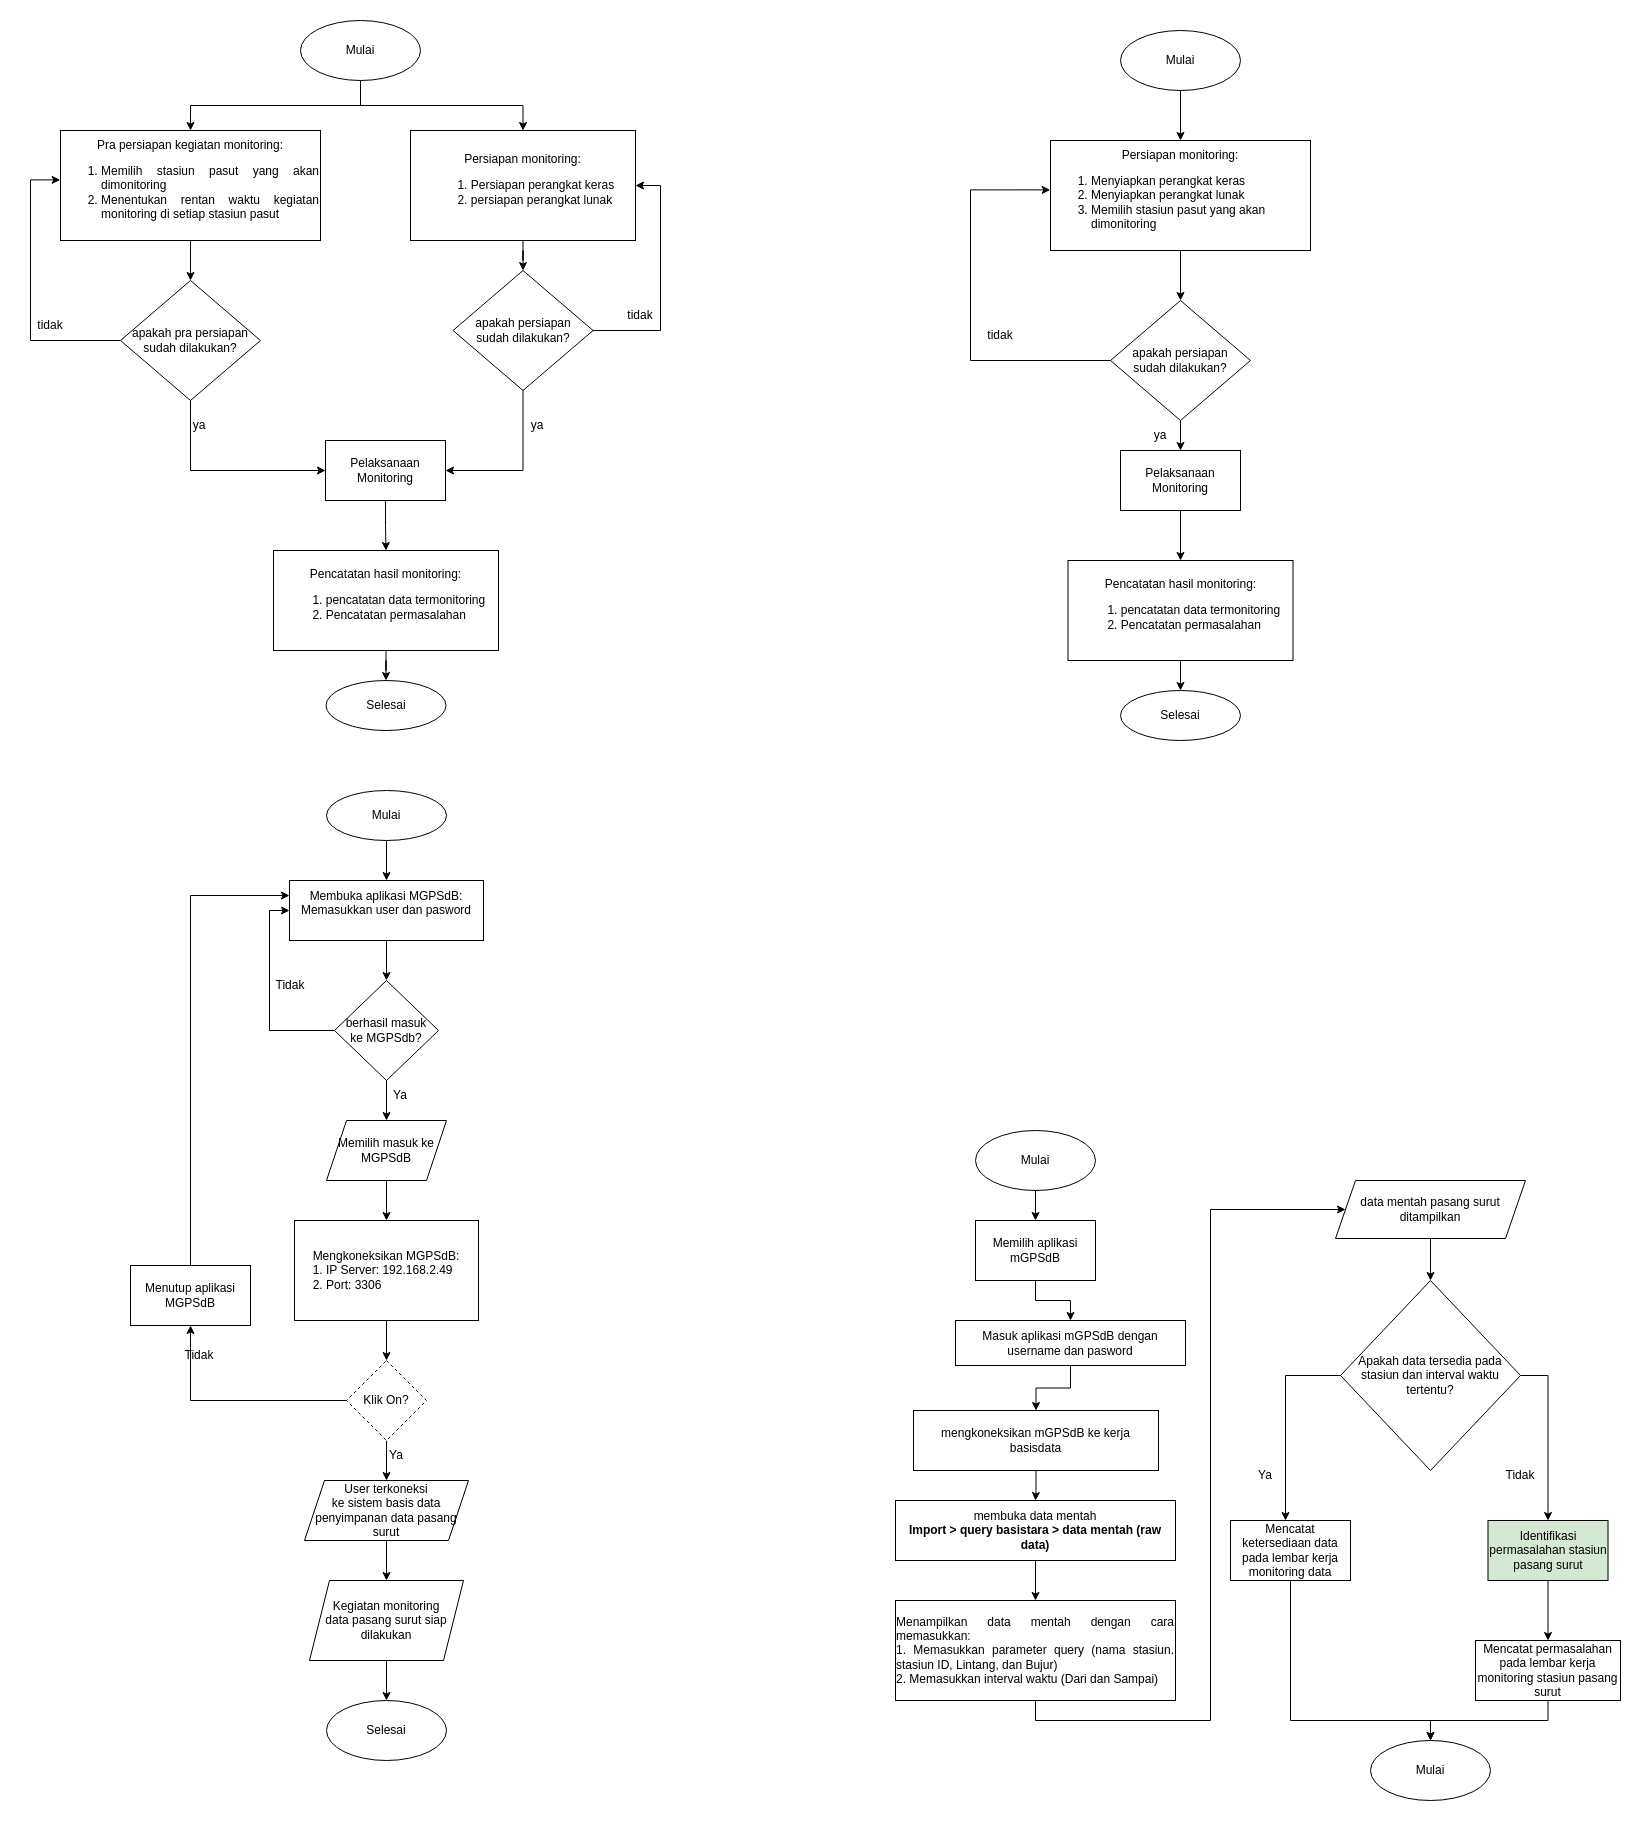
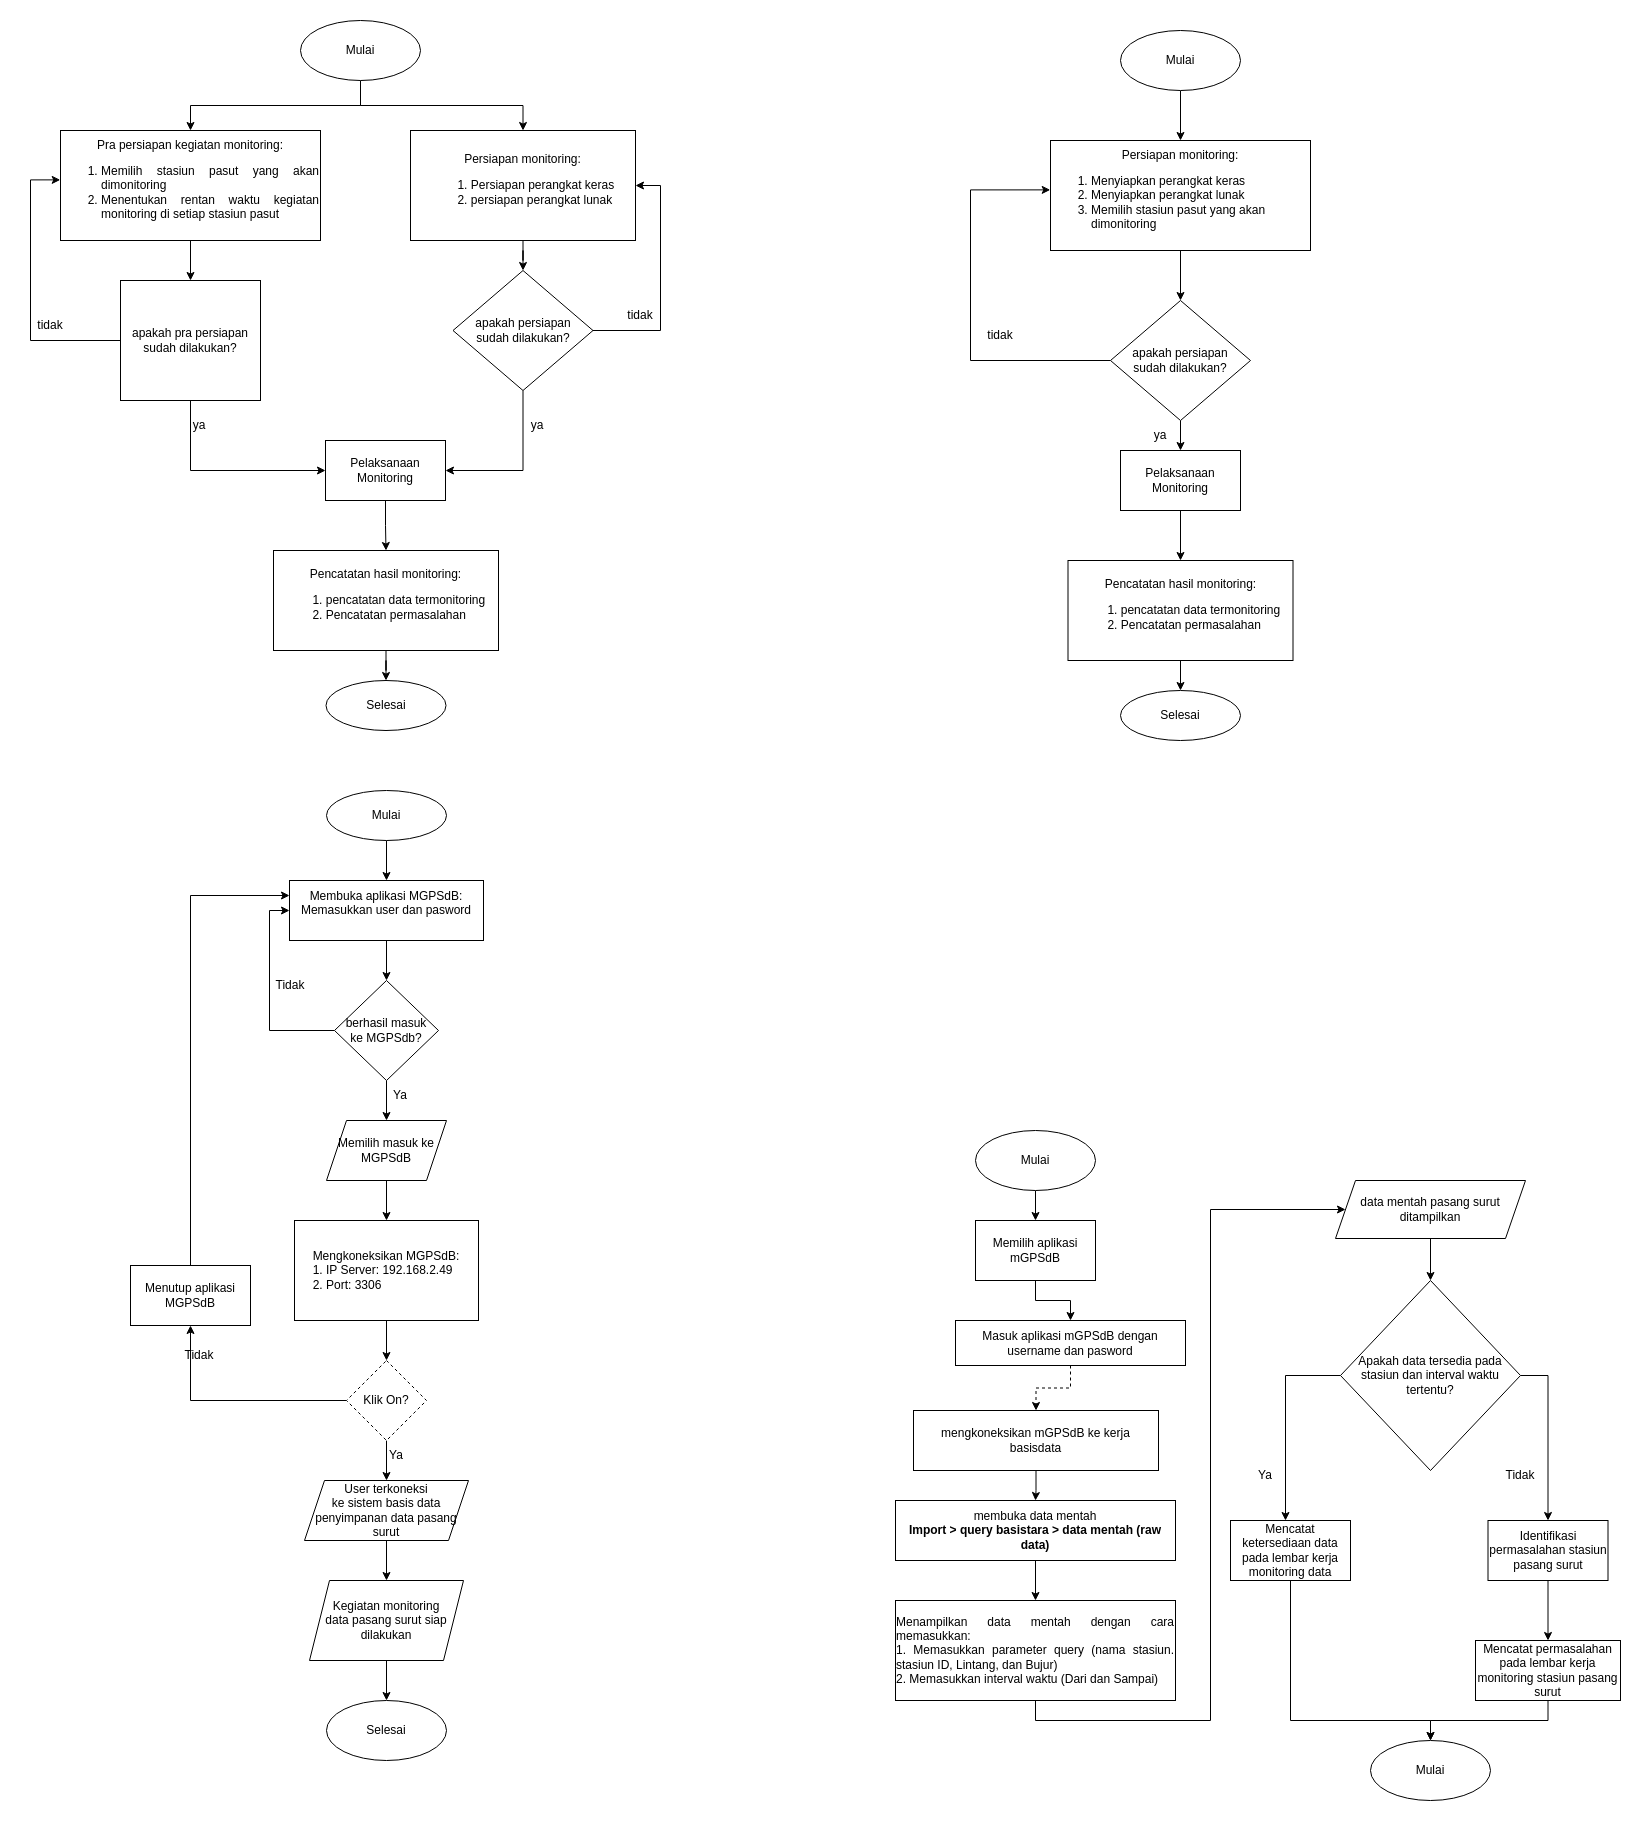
(191, 341) -> (191, 341)
(1056, 1388) -> (1056, 1388)
(1548, 1551) -> (1548, 1551)
